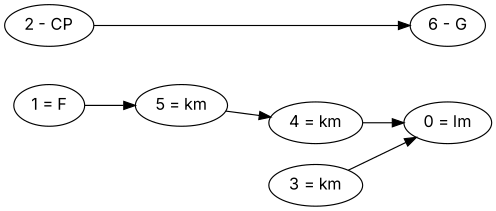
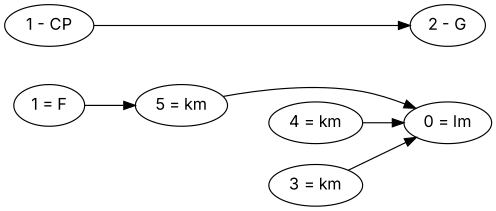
(49, 25) -> (49, 25)
(448, 25) -> (448, 25)
(242, 113) -> (315, 88)
